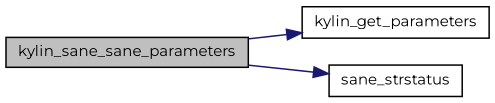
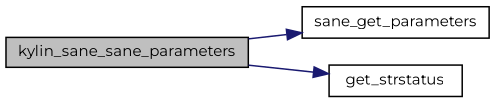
(396, 22) -> (396, 22)
(396, 81) -> (396, 81)
